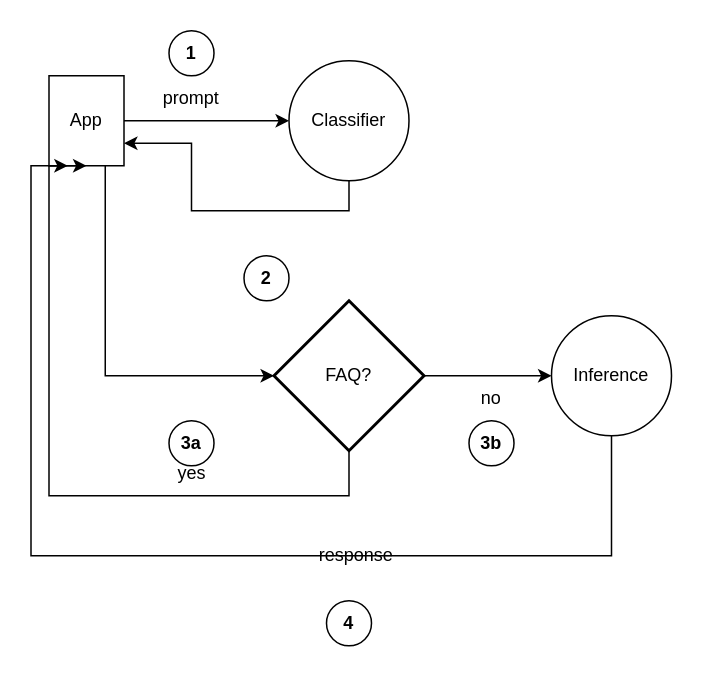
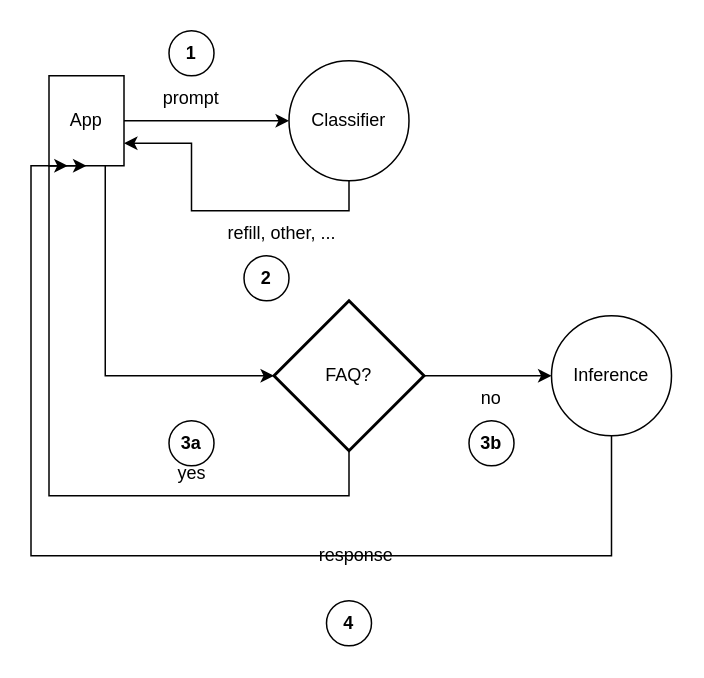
none -> (281, 233)
